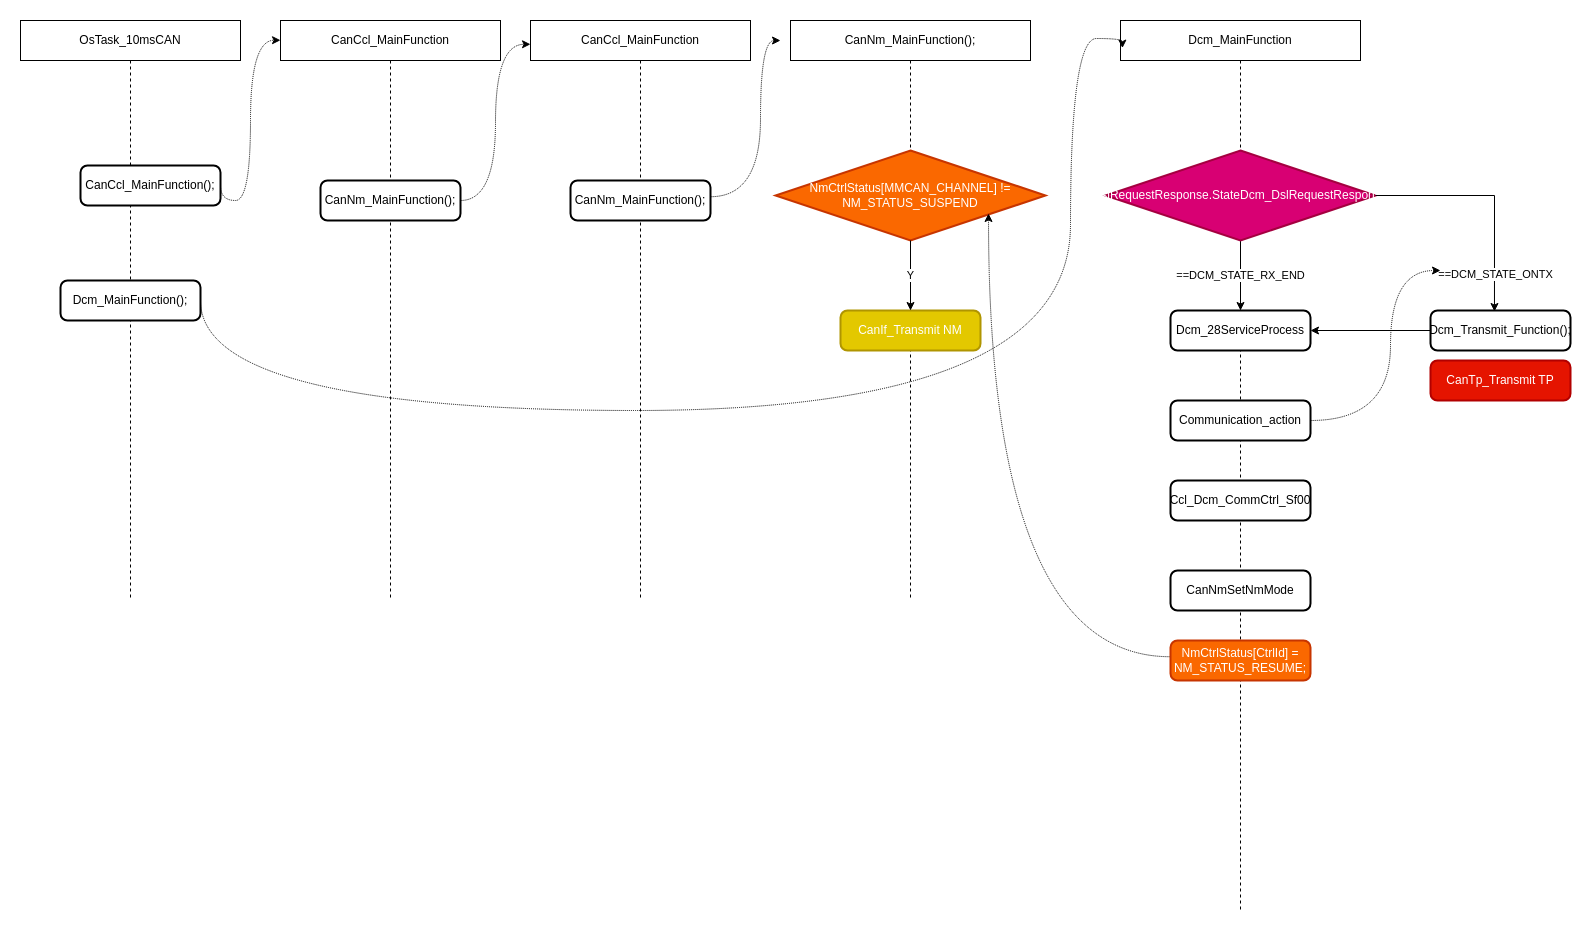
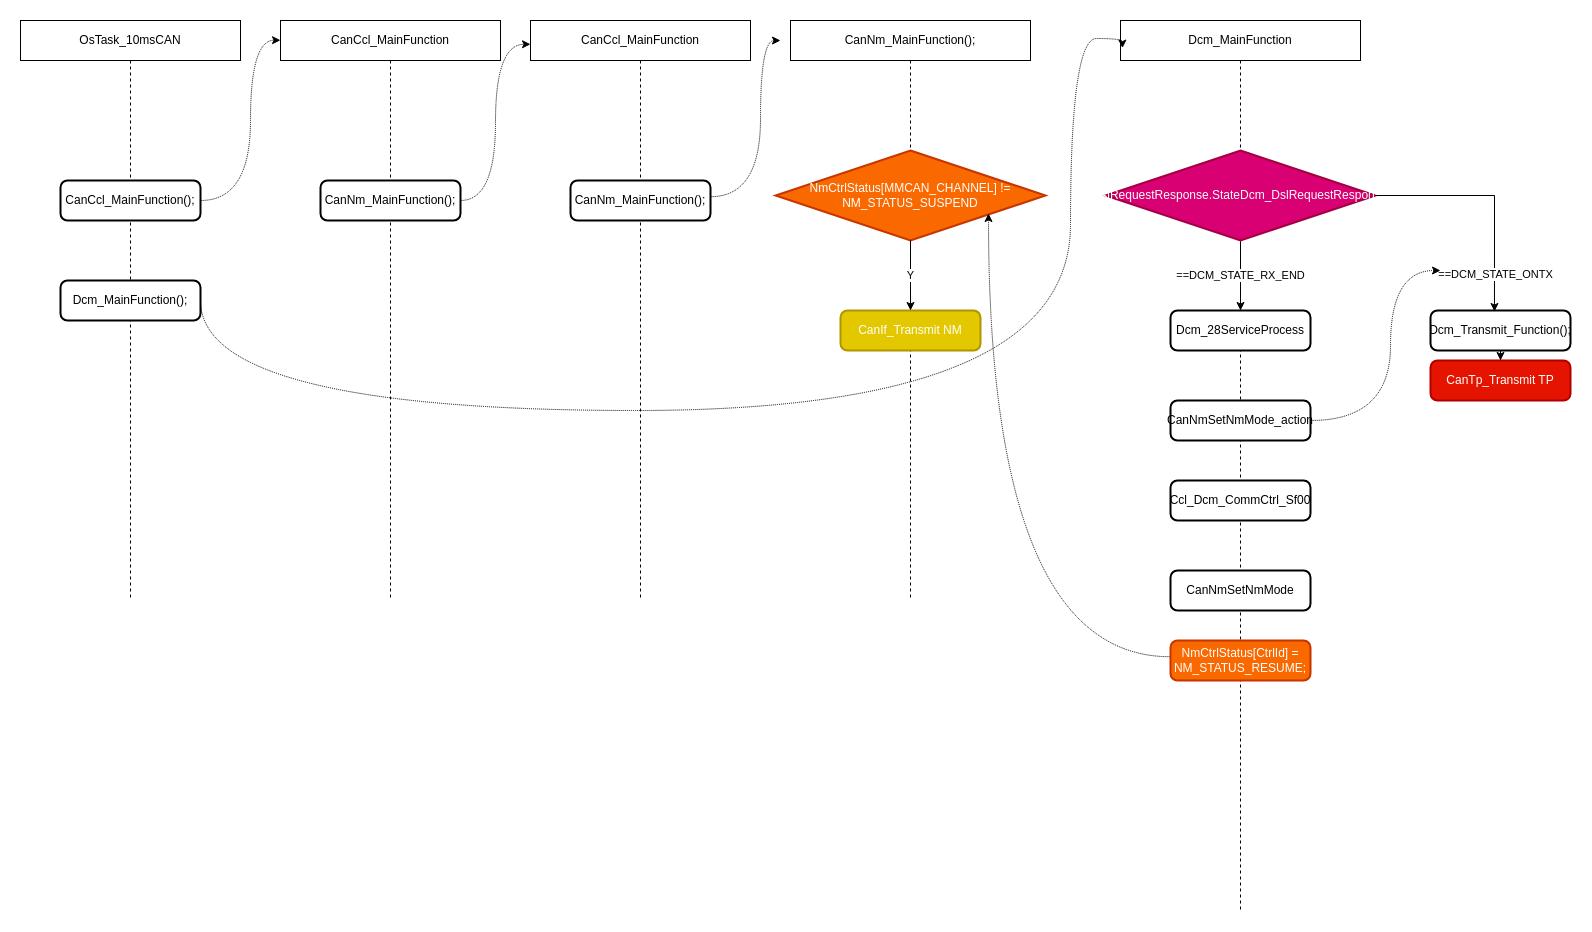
(151, 186) -> (131, 201)
(1374, 331) -> (1501, 356)
(1241, 421) -> (1241, 421)
